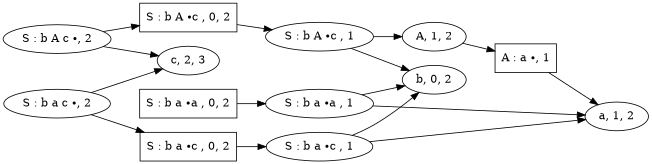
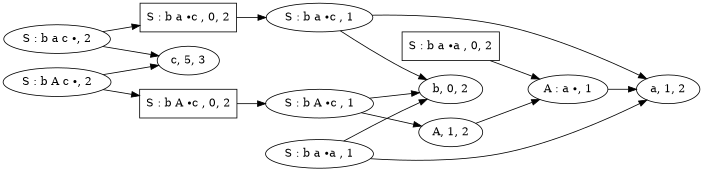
(526, 58) -> (568, 89)
(188, 61) -> (188, 61)
(247, 104) -> (511, 68)
